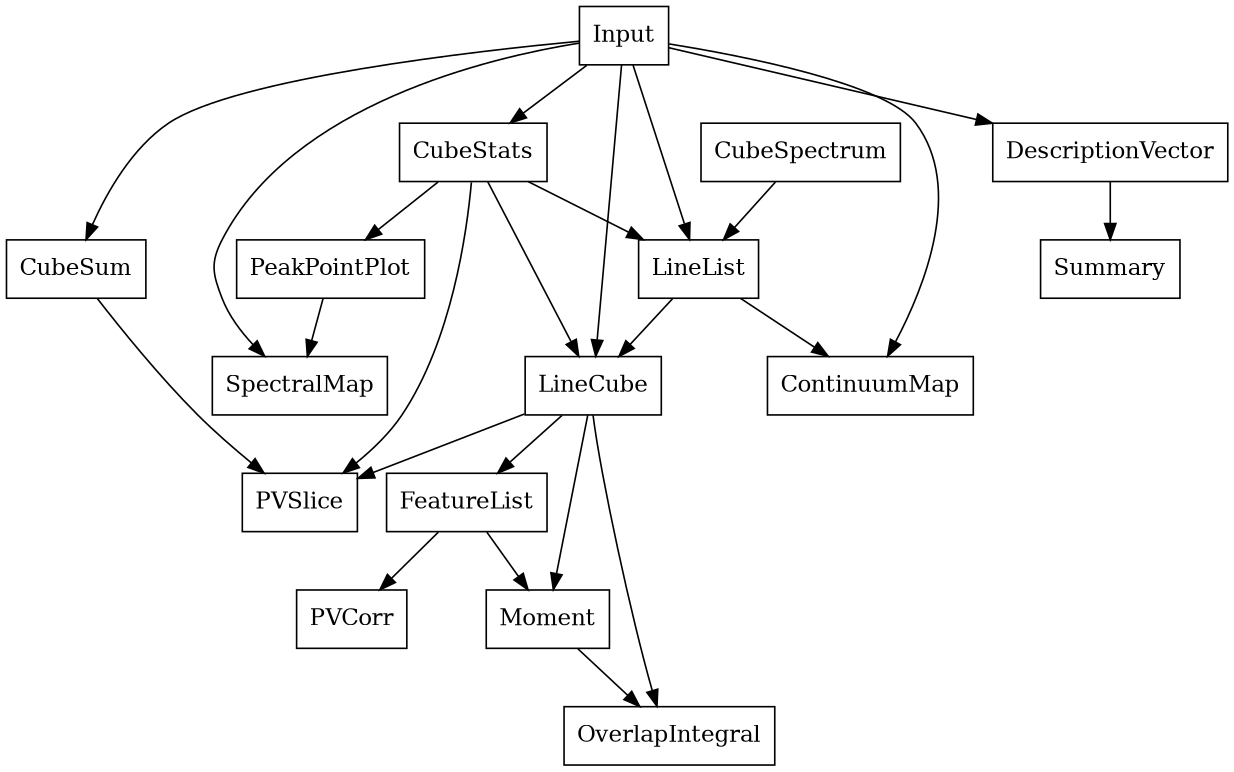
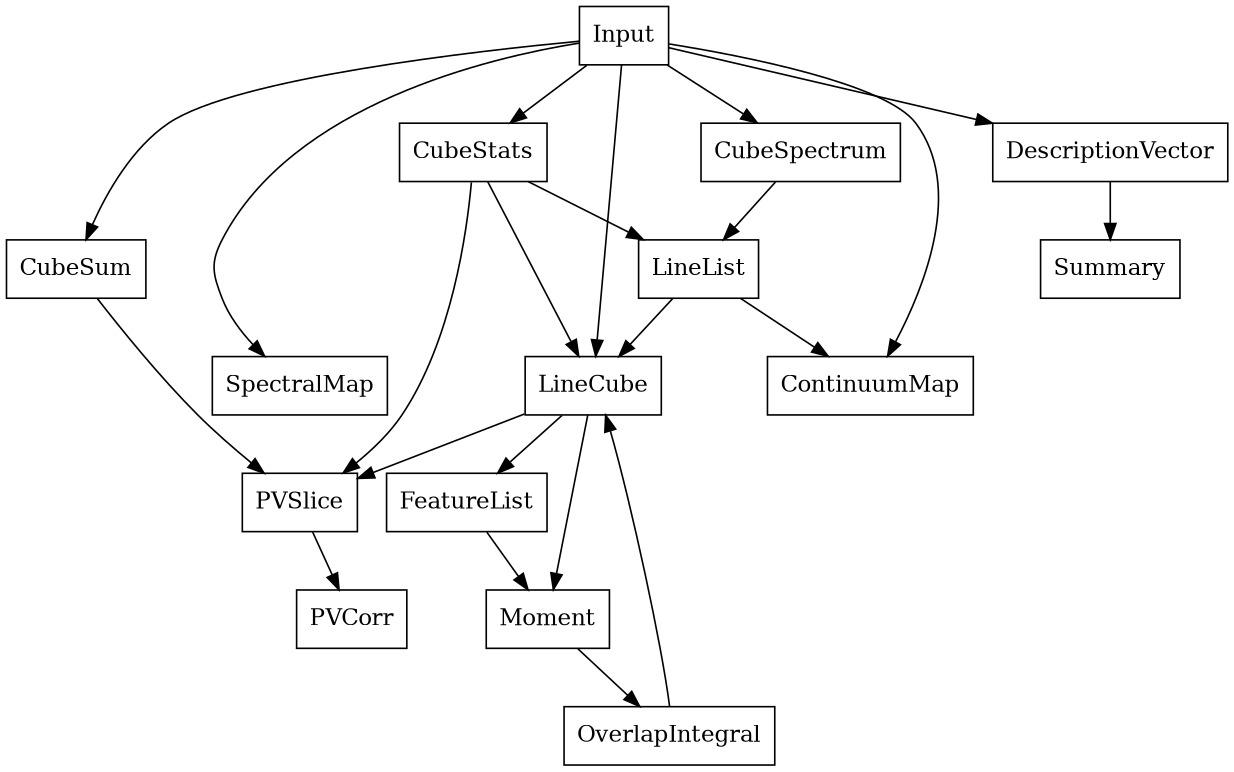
(659, 144) -> (705, 89)
(331, 269) -> none
(619, 554) -> (644, 568)
(415, 555) -> (322, 554)
